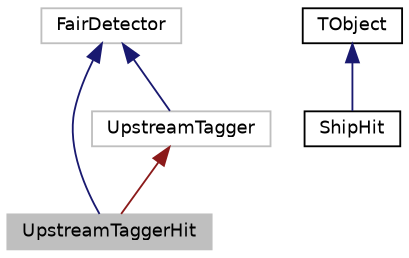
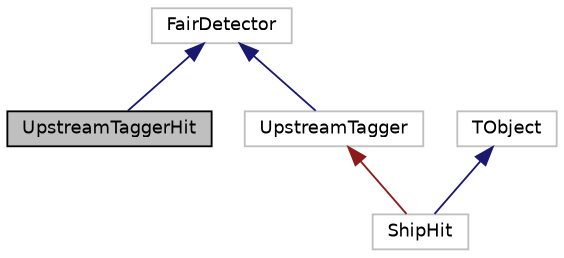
(352, 26) -> (507, 129)
(352, 129) -> (421, 232)
(140, 188) -> (384, 188)
(109, 232) -> (109, 129)
